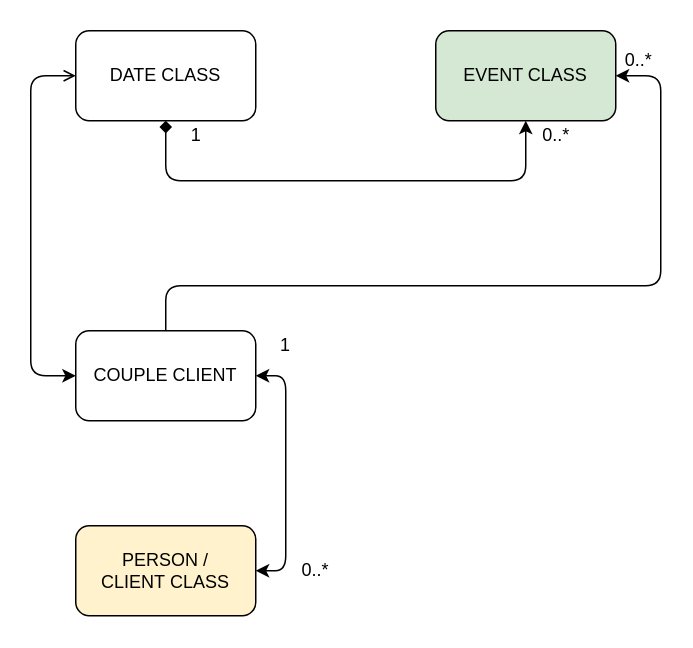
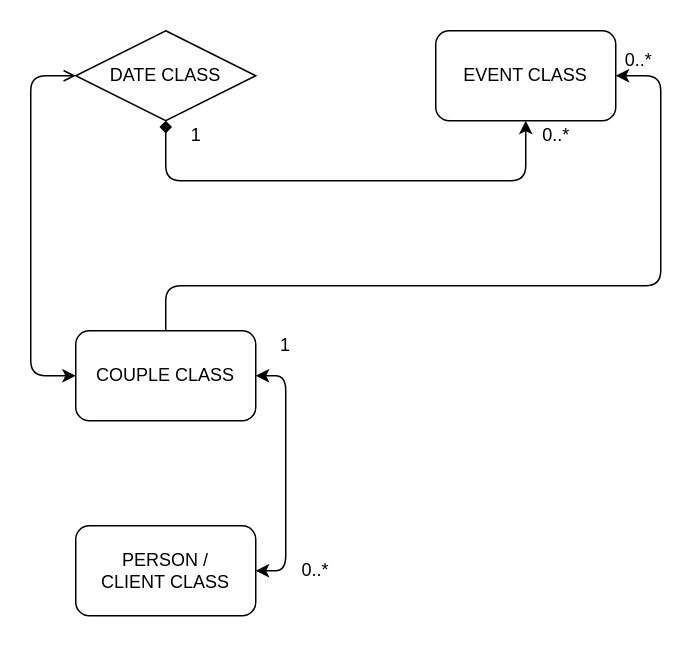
(166, 76) -> (166, 76)
(526, 76) -> (526, 76)
(166, 376) -> (166, 376)
(166, 571) -> (166, 571)
